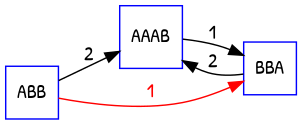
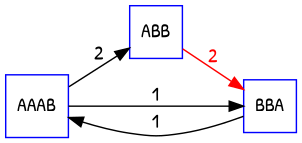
(213, 62) -> (156, 123)
(83, 69) -> (93, 71)
(151, 92) -> (213, 57)
